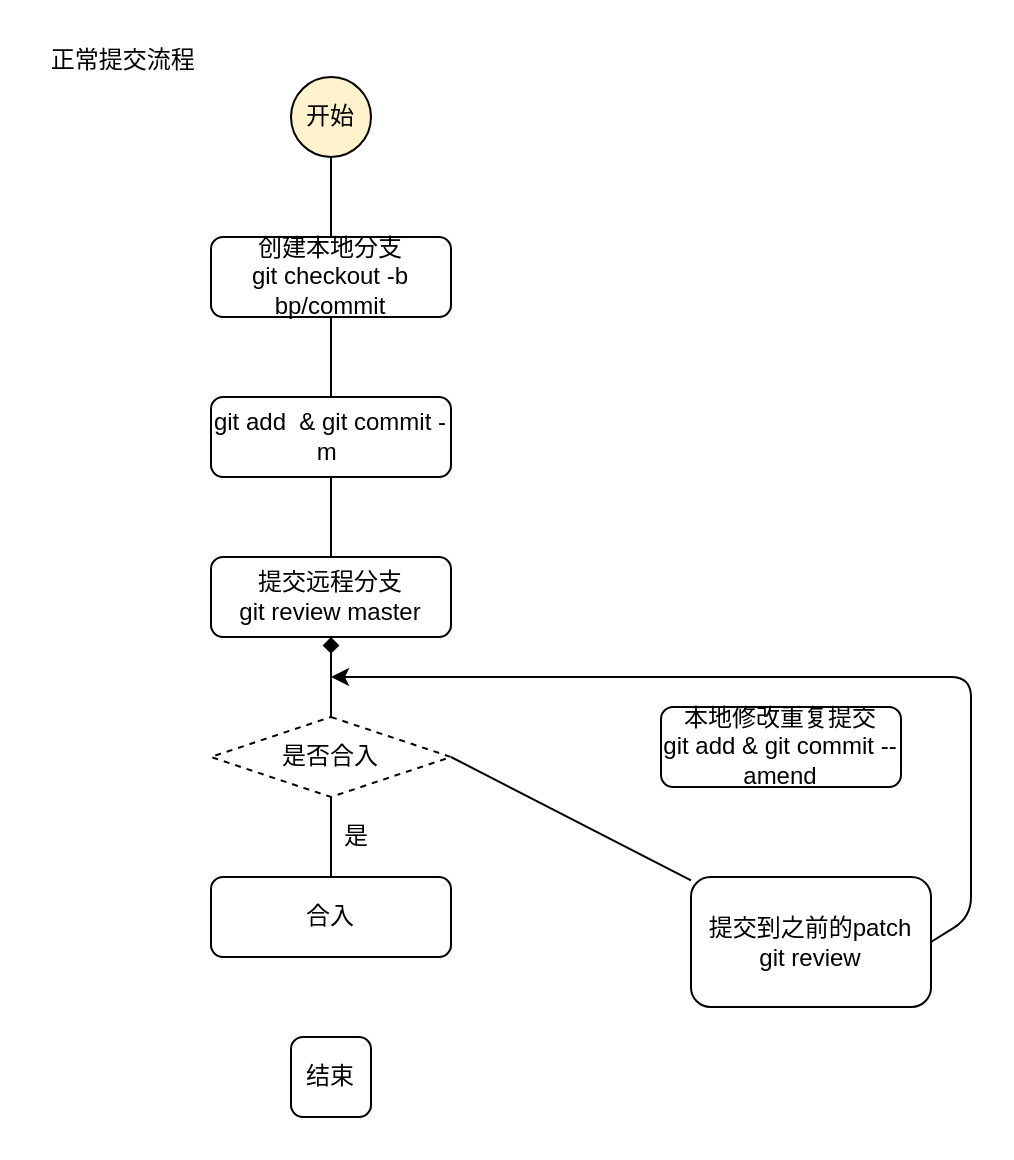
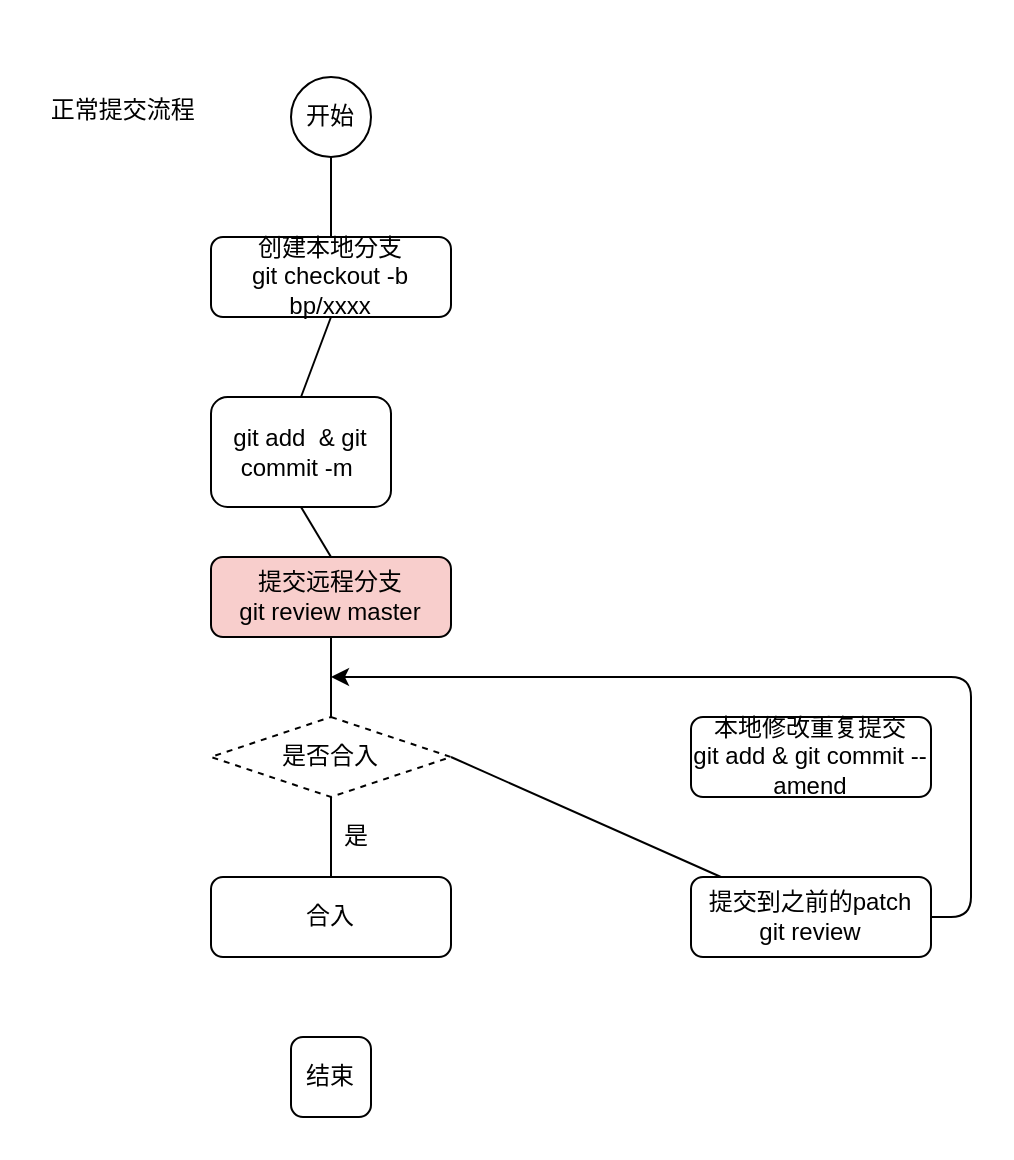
(131, 61) -> (131, 111)
(331, 117) -> (331, 117)
(331, 277) -> (331, 277)
(331, 437) -> (301, 452)
(331, 597) -> (331, 597)
(331, 653) -> (331, 645)
(781, 747) -> (811, 757)
(811, 942) -> (811, 917)
